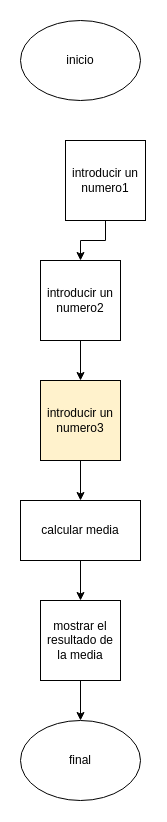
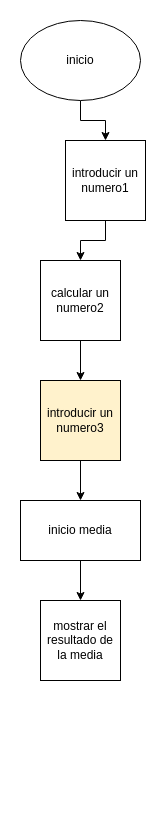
none -> (90, 121)
(81, 301) -> (81, 301)
(81, 531) -> (81, 531)
(81, 697) -> none
(81, 761) -> none
